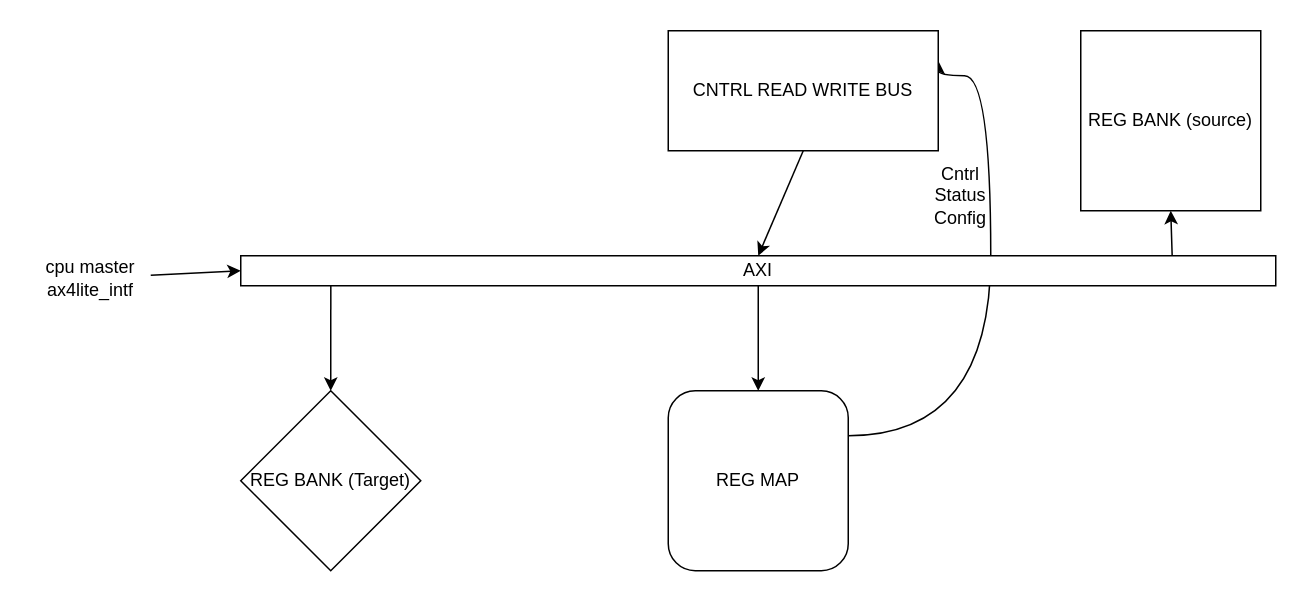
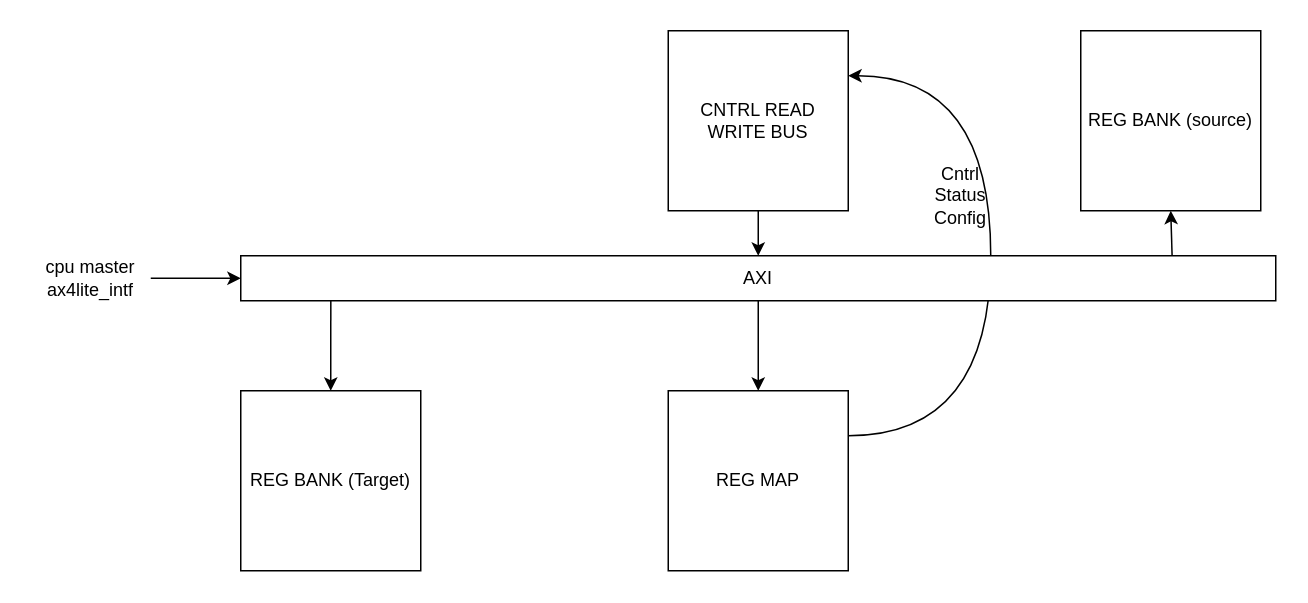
(803, 91) -> (758, 121)
(758, 271) -> (758, 278)
(331, 481) -> (331, 481)
(758, 481) -> (758, 481)
